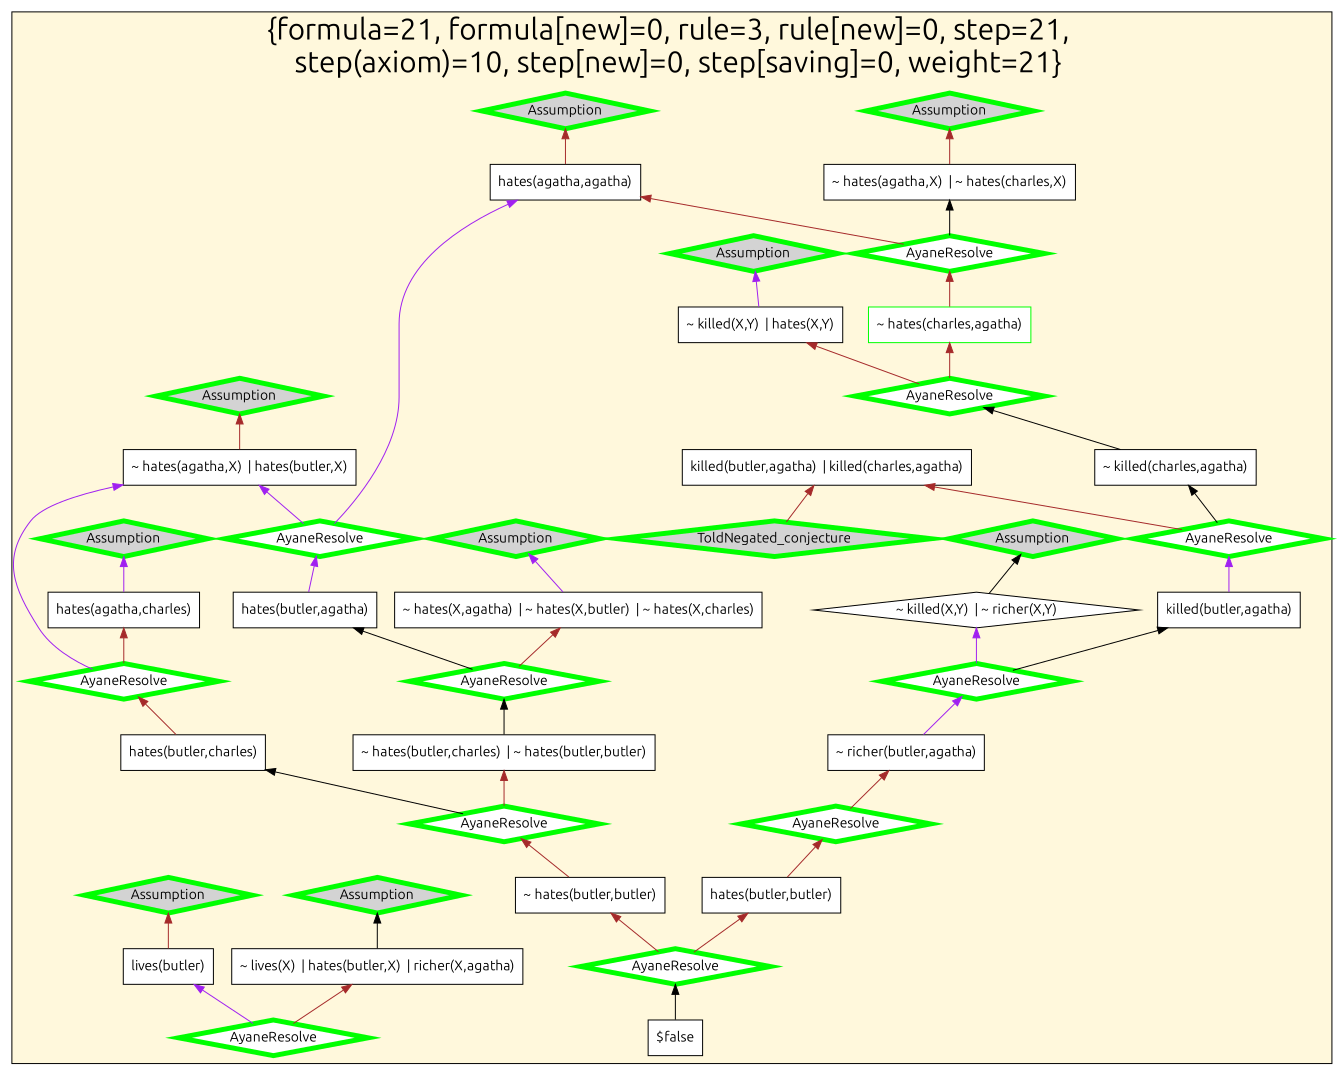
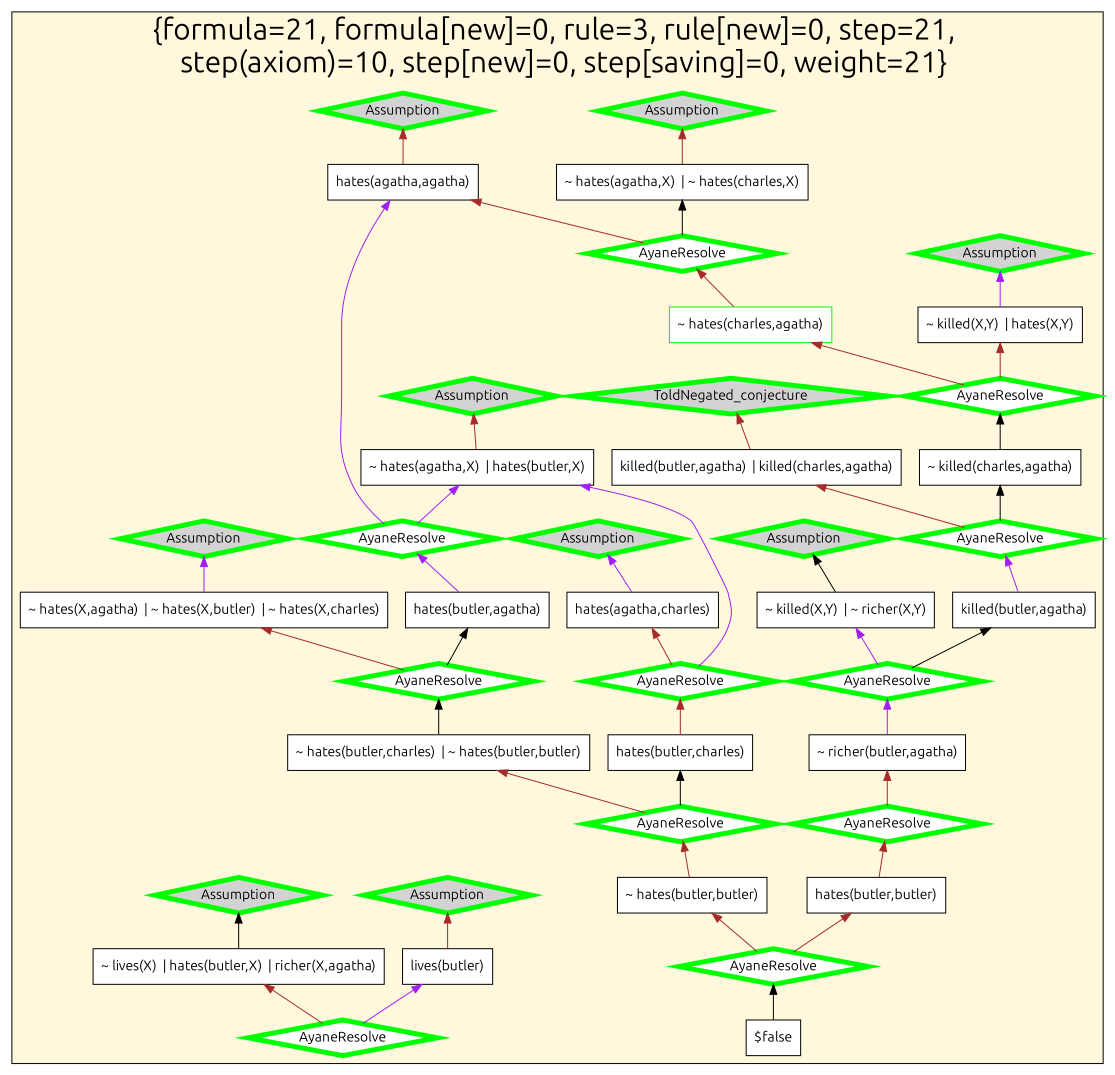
(797, 508) -> (745, 436)
(976, 610) -> (846, 610)
